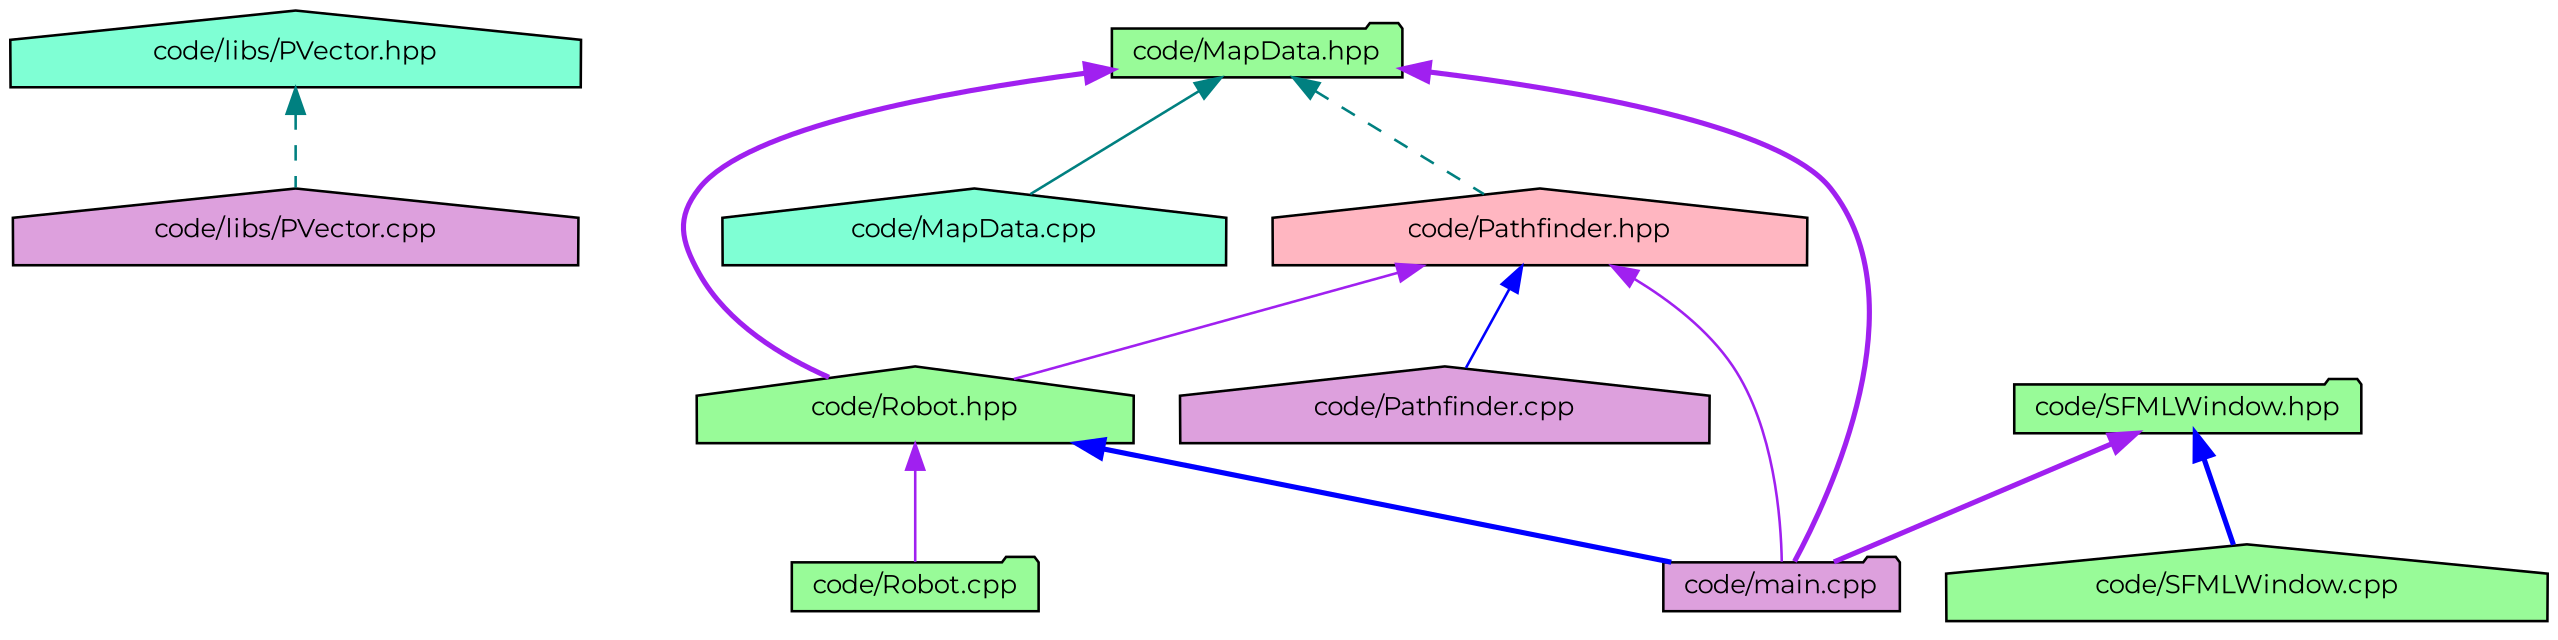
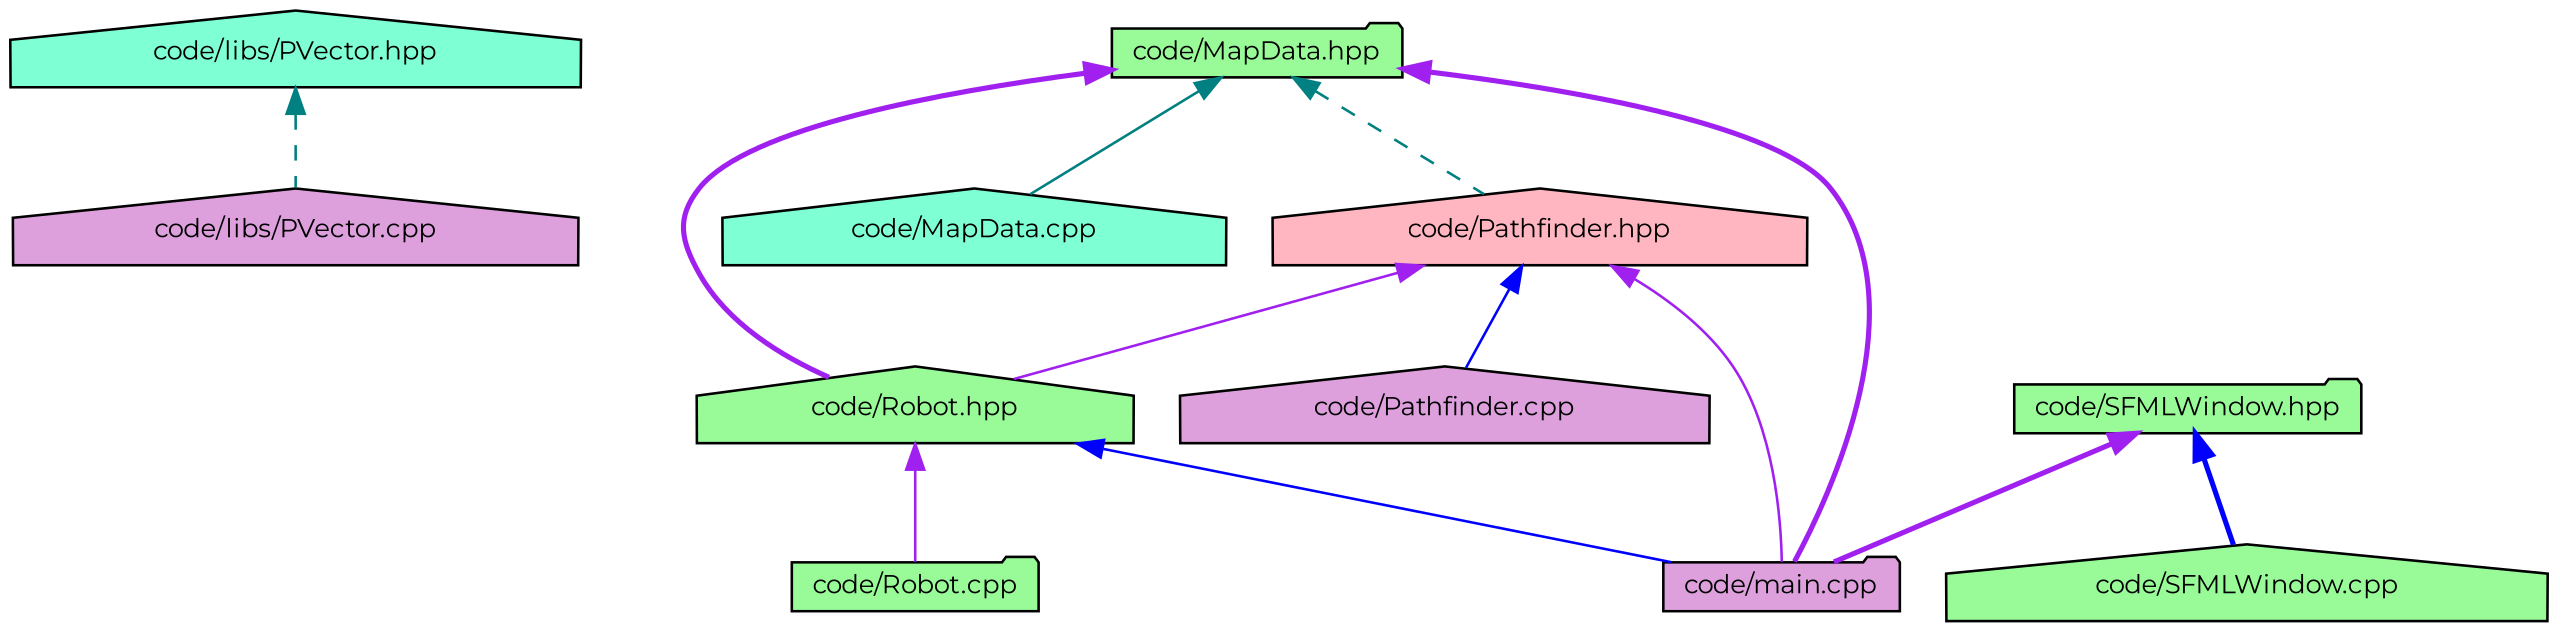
(1387, 506) -> (1387, 506)
